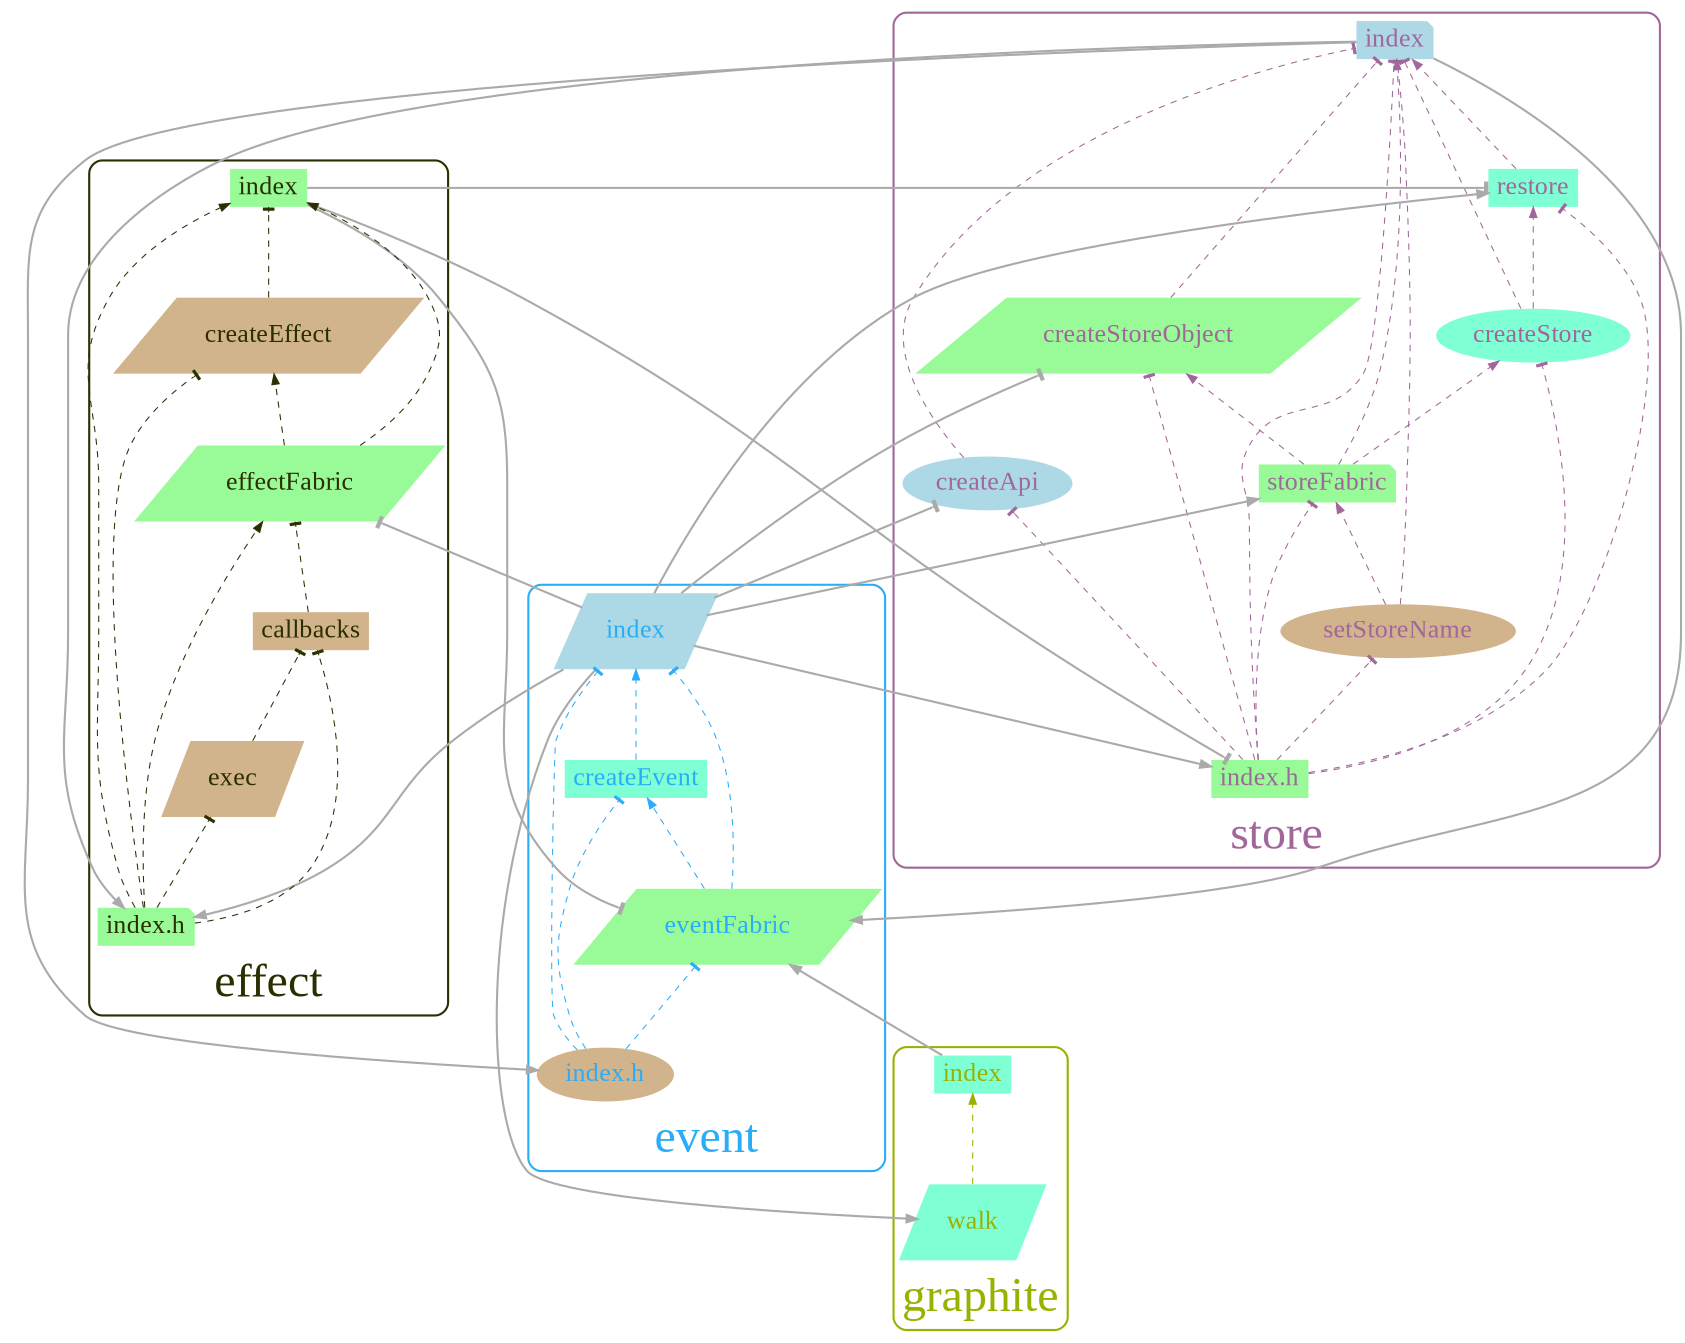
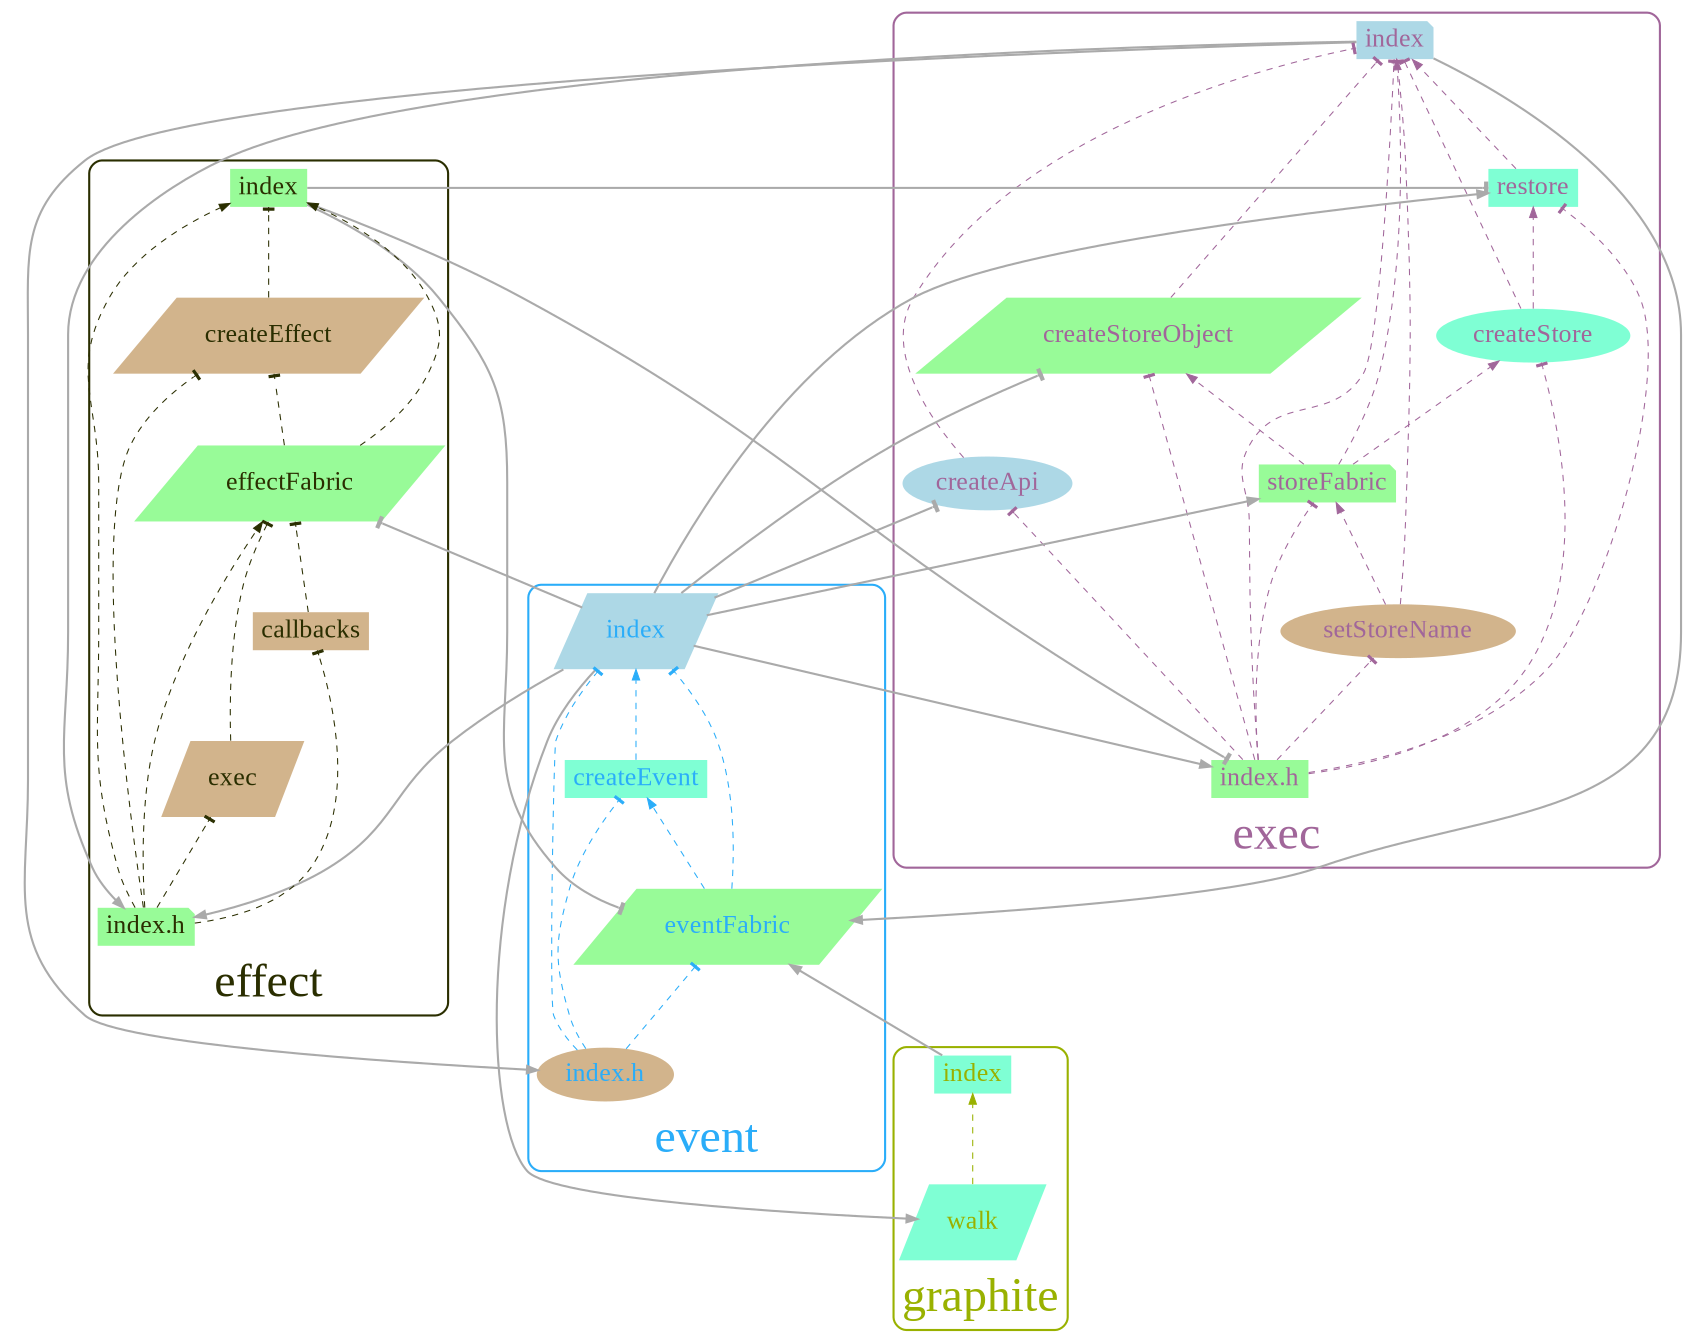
(280, 415) -> (280, 415)
(276, 698) -> (235, 631)
(1277, 837) -> (1277, 837)
